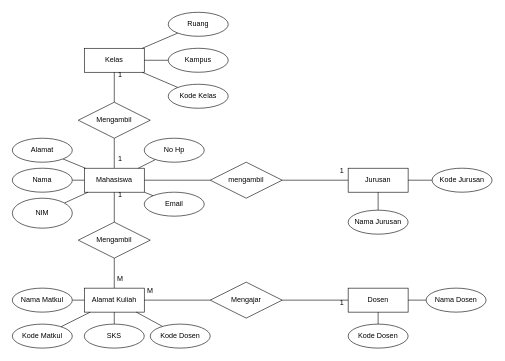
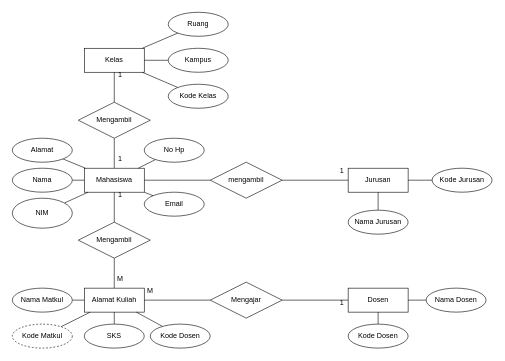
(42, 336) -> (42, 336)
